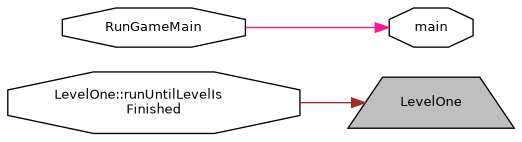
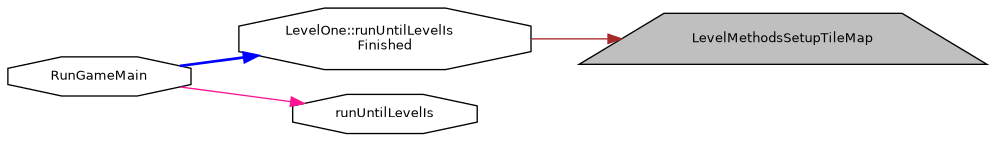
(431, 28) -> (385, 114)
none -> (212, 62)
(431, 103) -> (783, 39)
